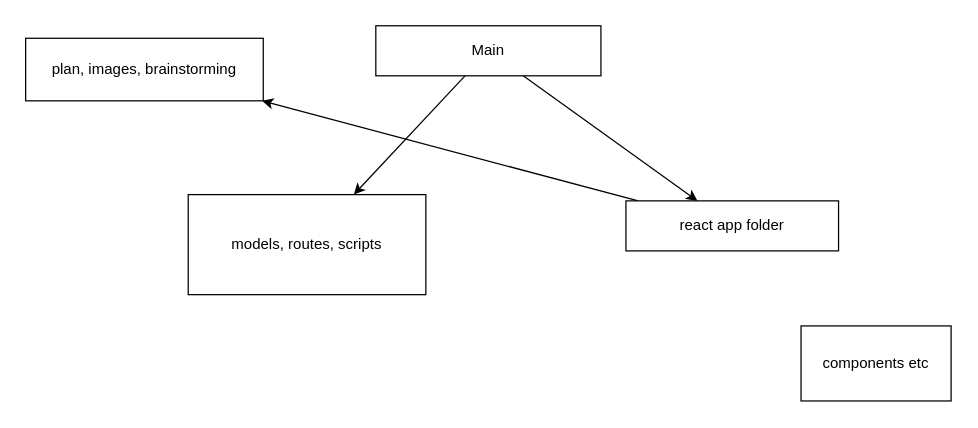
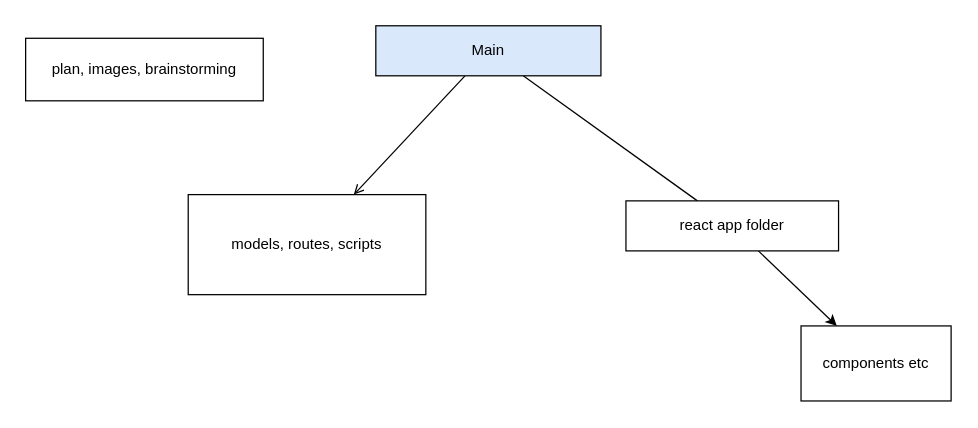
(488, 51) -> (488, 51)
(453, 152) -> (794, 285)
(360, 188) -> (358, 189)
(689, 195) -> (691, 197)
